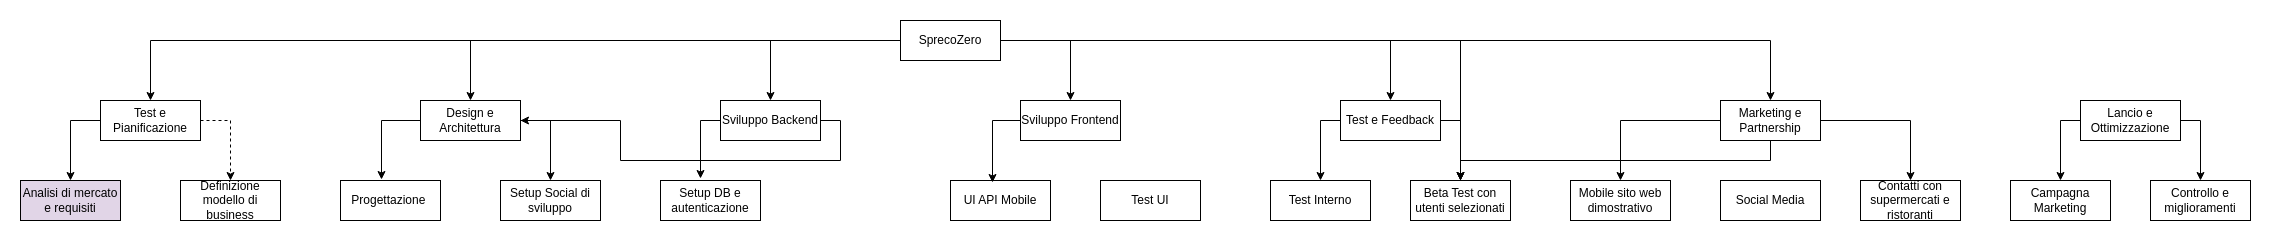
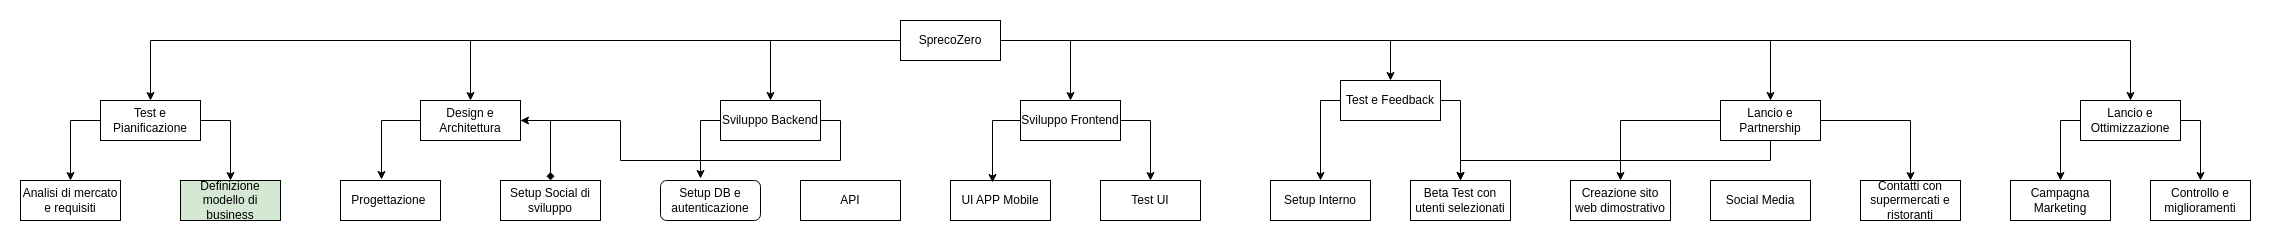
(1461, 70) -> (1978, 41)
(1391, 121) -> (1391, 101)
(1771, 121) -> (1771, 121)
none -> (1151, 132)
(231, 133) -> (231, 133)
(551, 172) -> (551, 172)
(71, 201) -> (71, 201)
(231, 201) -> (231, 201)
(711, 201) -> (711, 201)
none -> (851, 201)
(1001, 201) -> (1001, 201)
(1321, 201) -> (1321, 201)
(1621, 201) -> (1621, 201)
(1771, 201) -> (1761, 201)
